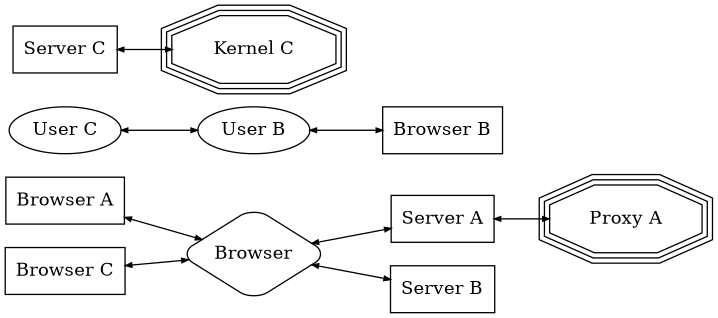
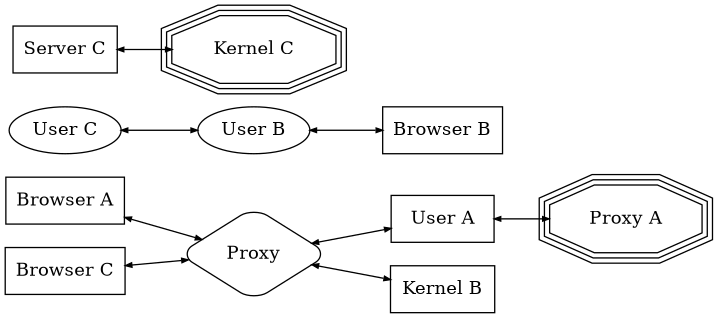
(443, 219) -> (443, 219)
(254, 254) -> (254, 254)
(443, 289) -> (443, 289)
